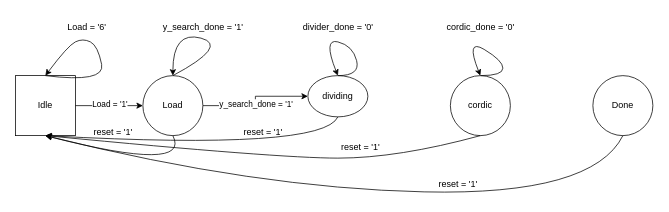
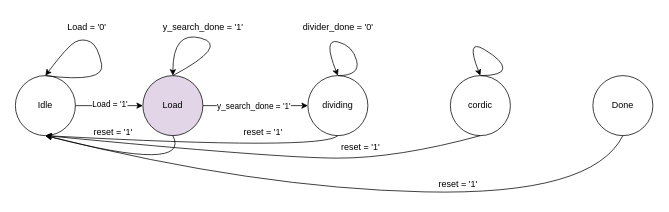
(87, 27) -> (87, 27)
(480, 27) -> none
(338, 96) -> (338, 105)
(45, 105) -> (45, 105)
(173, 105) -> (173, 105)
